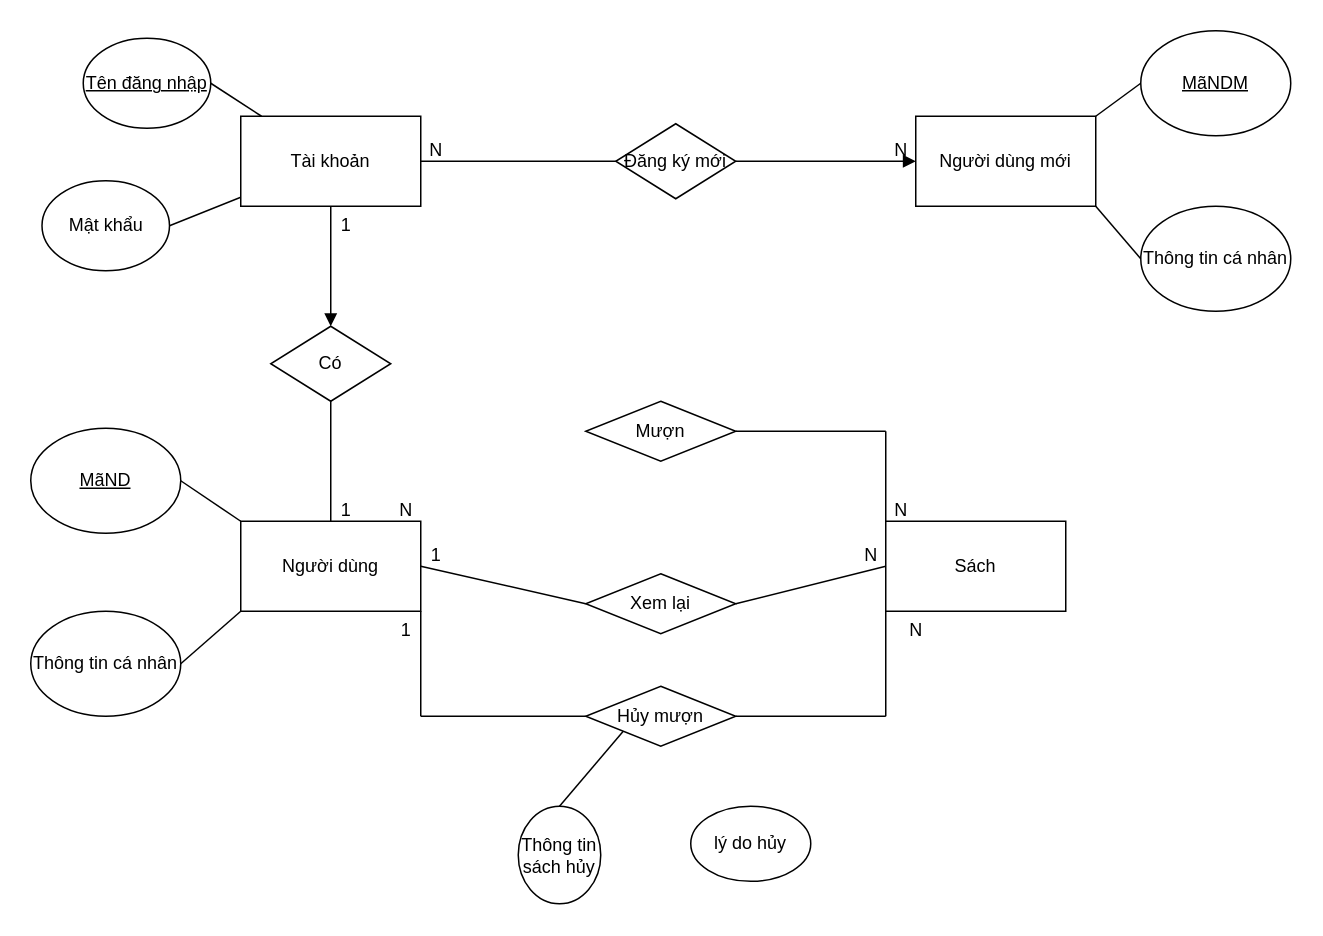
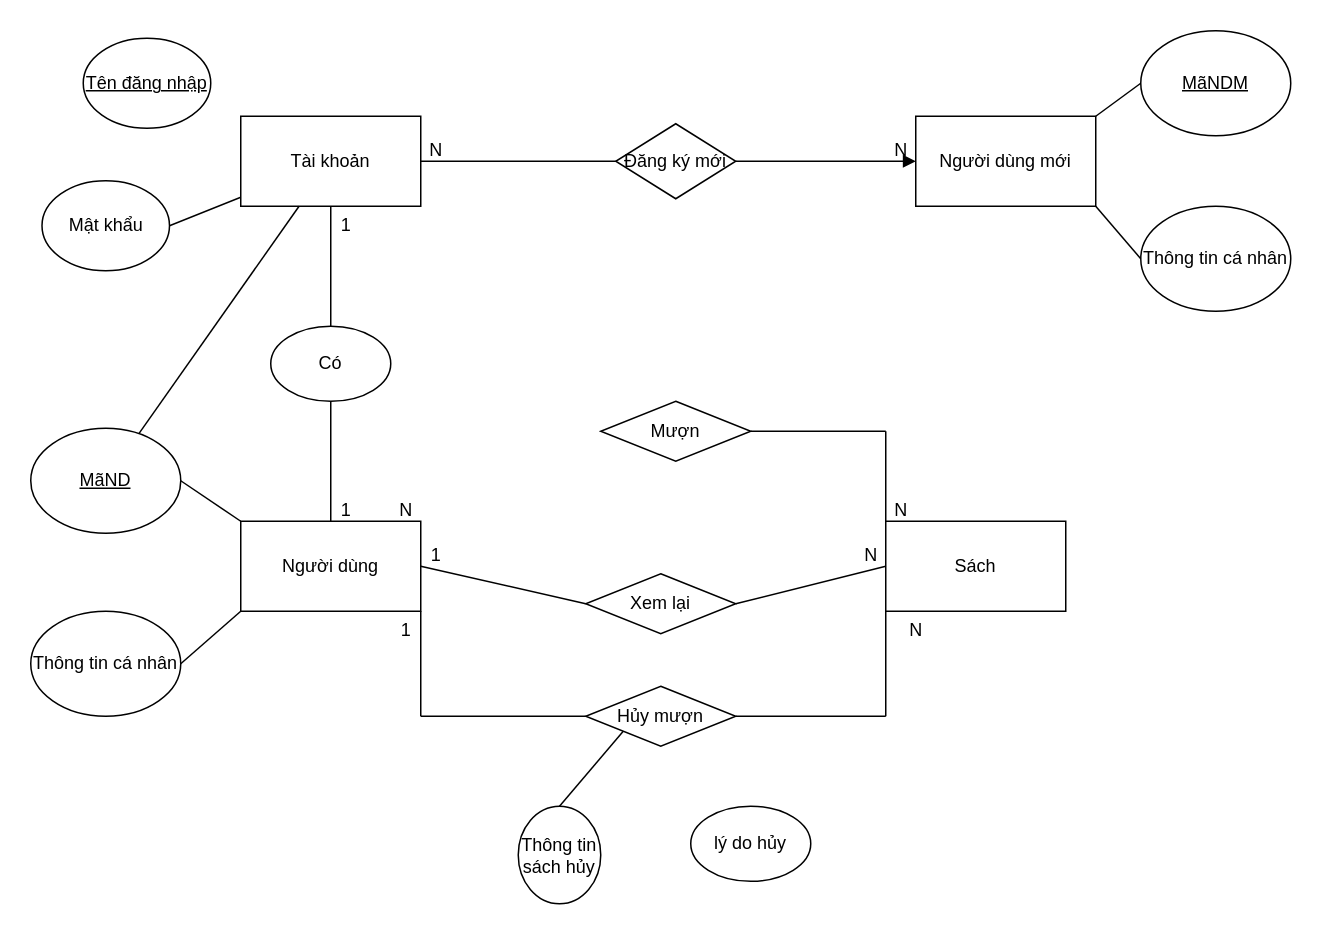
(236, 100) -> (219, 320)
(331, 312) -> (331, 318)
(331, 364) -> (331, 364)
(661, 431) -> (676, 431)
